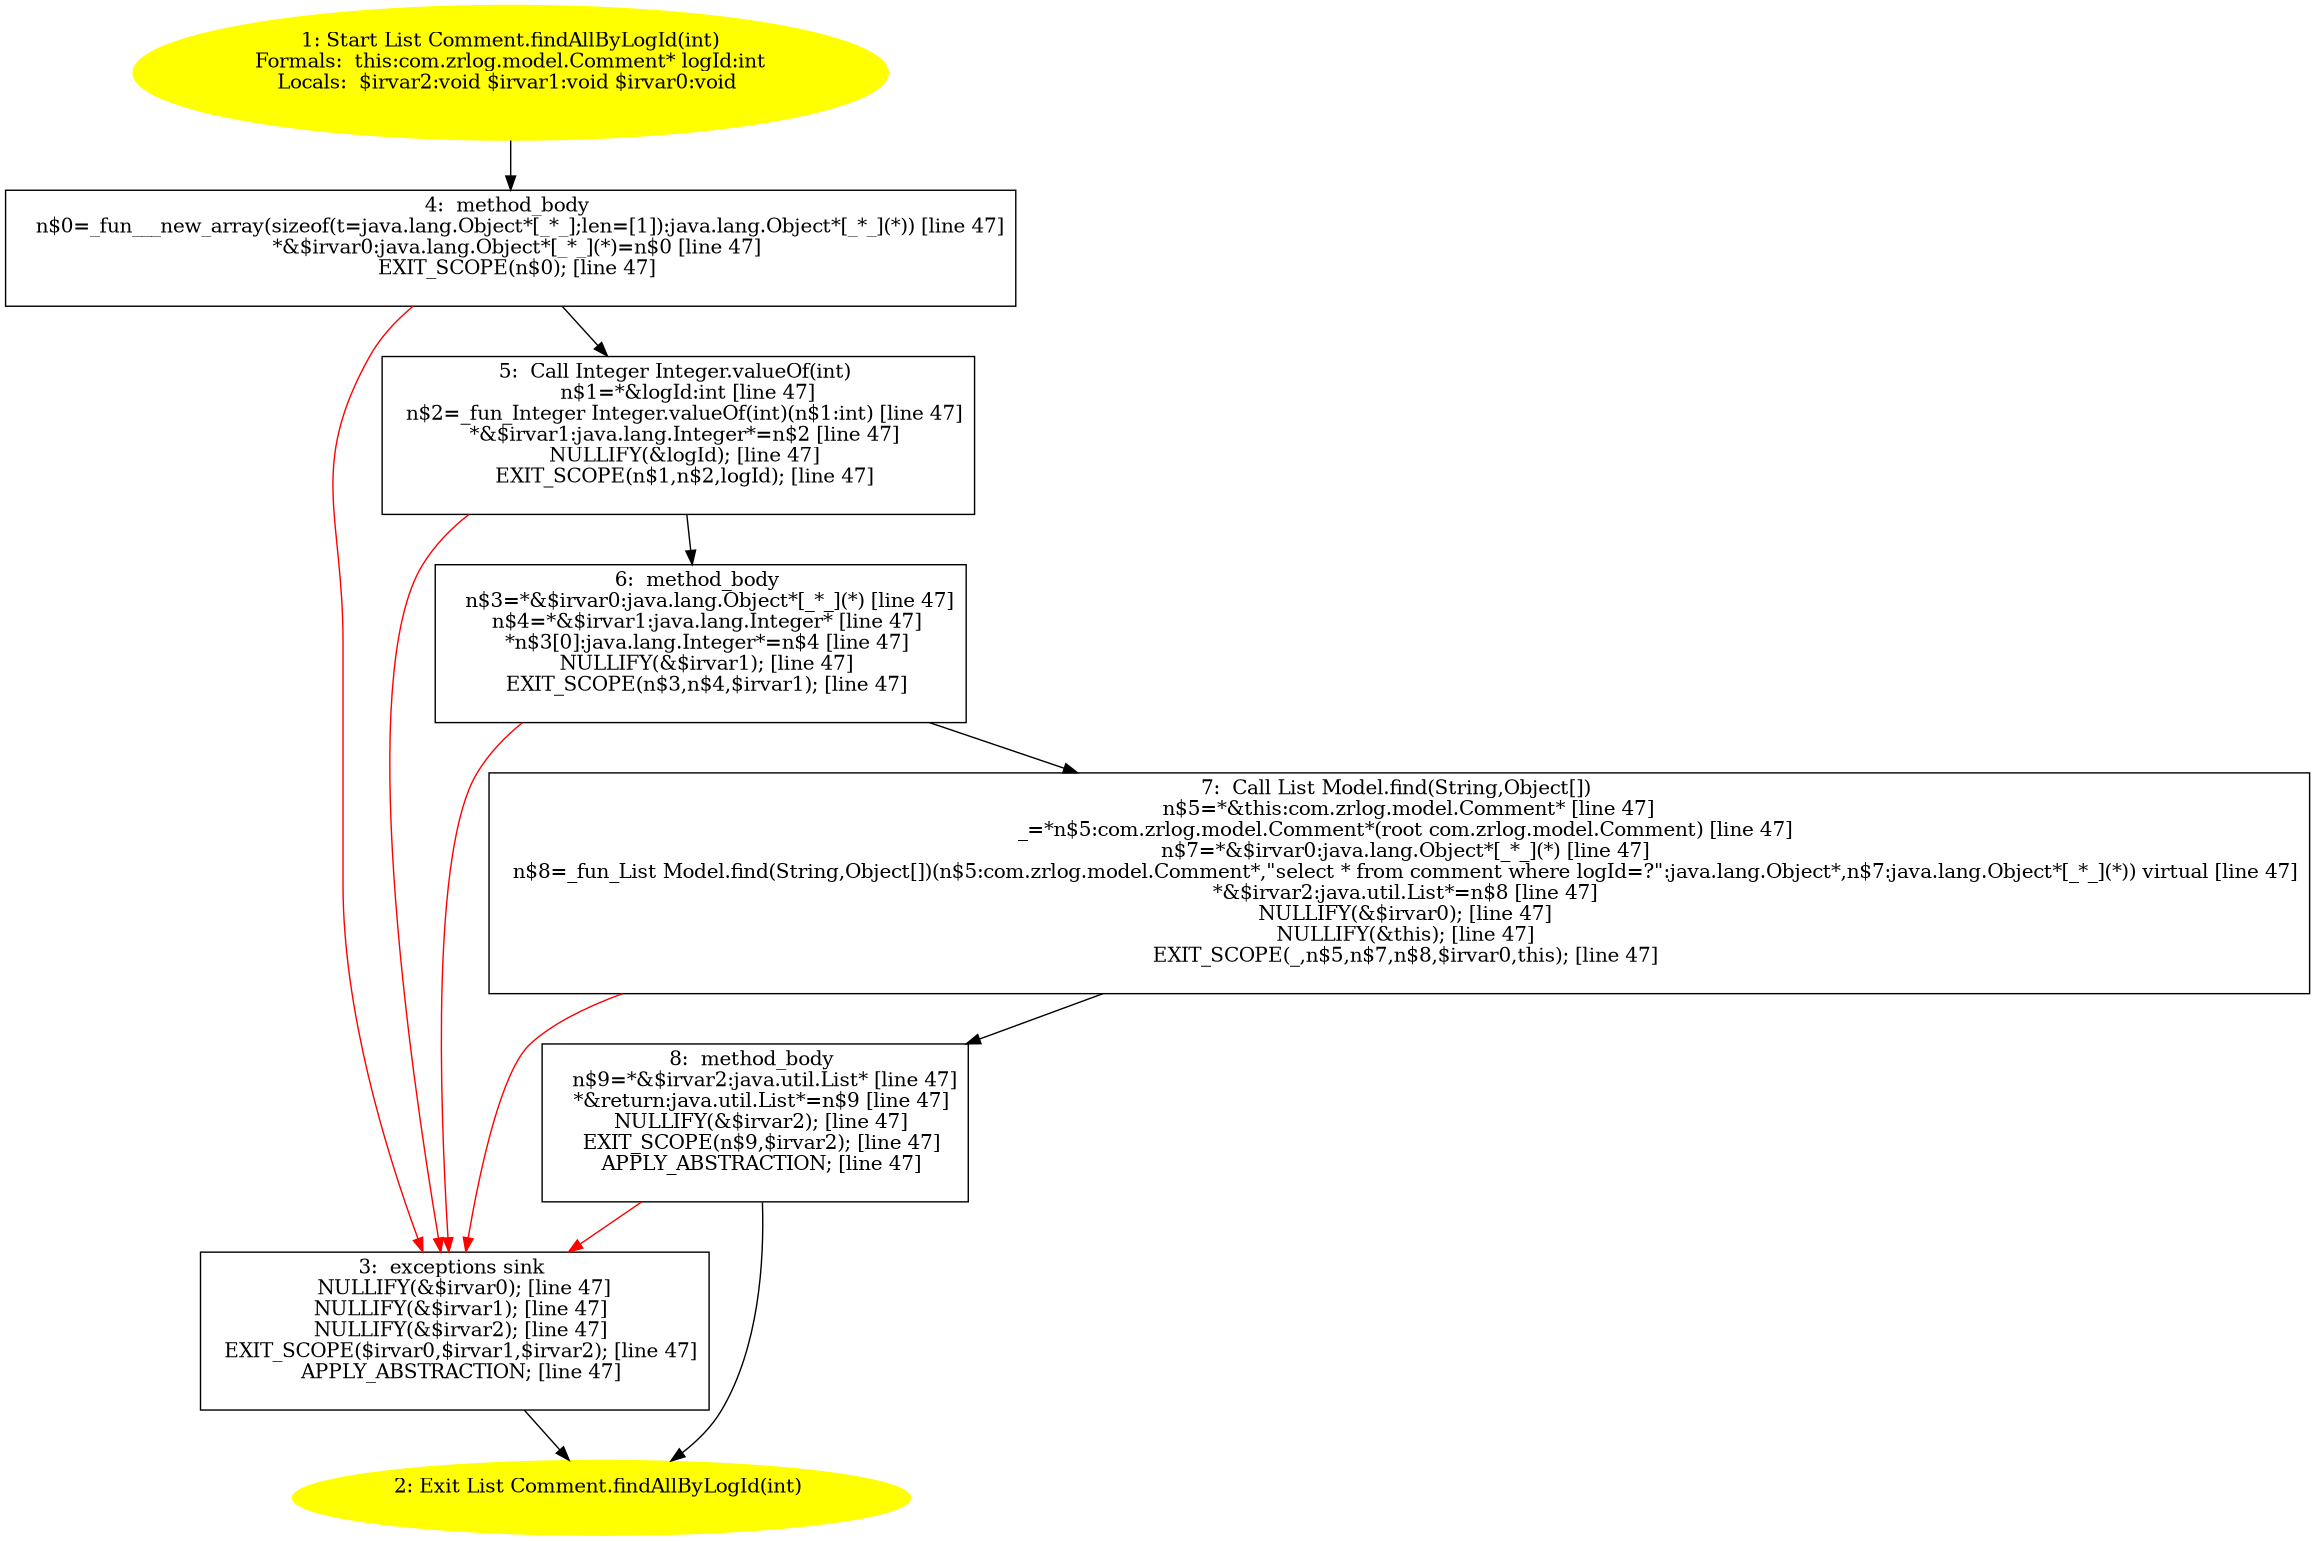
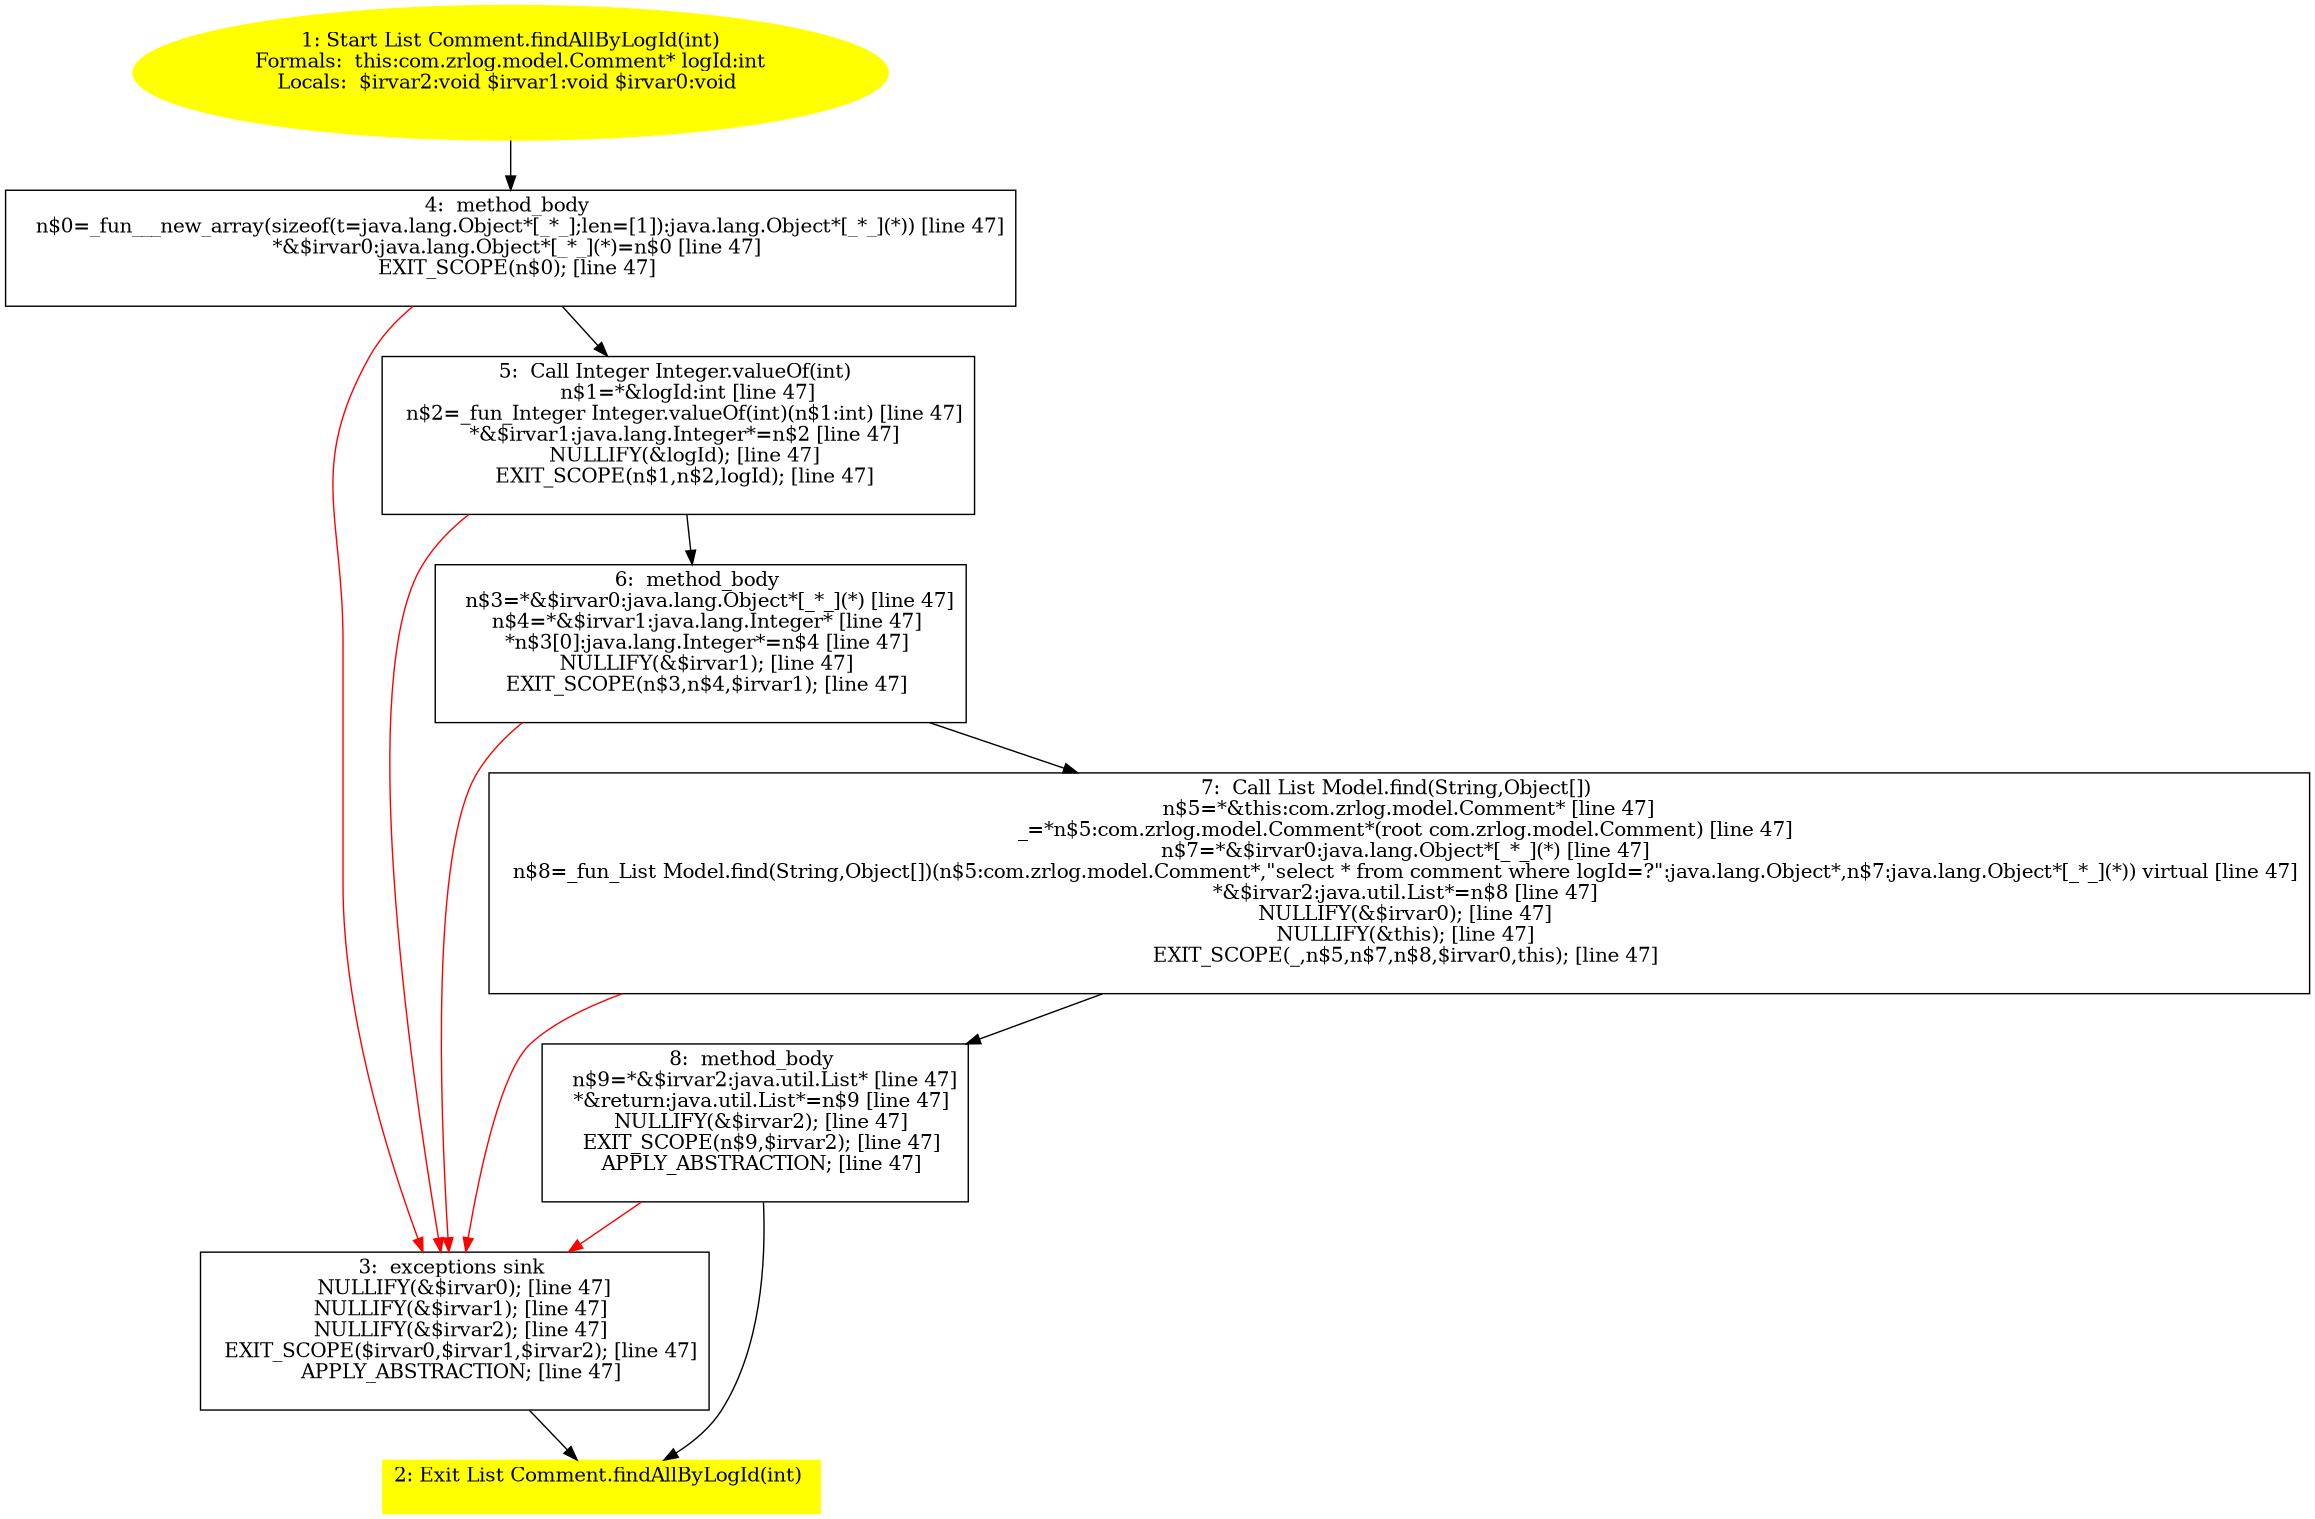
(602, 1498) -> (602, 1487)
